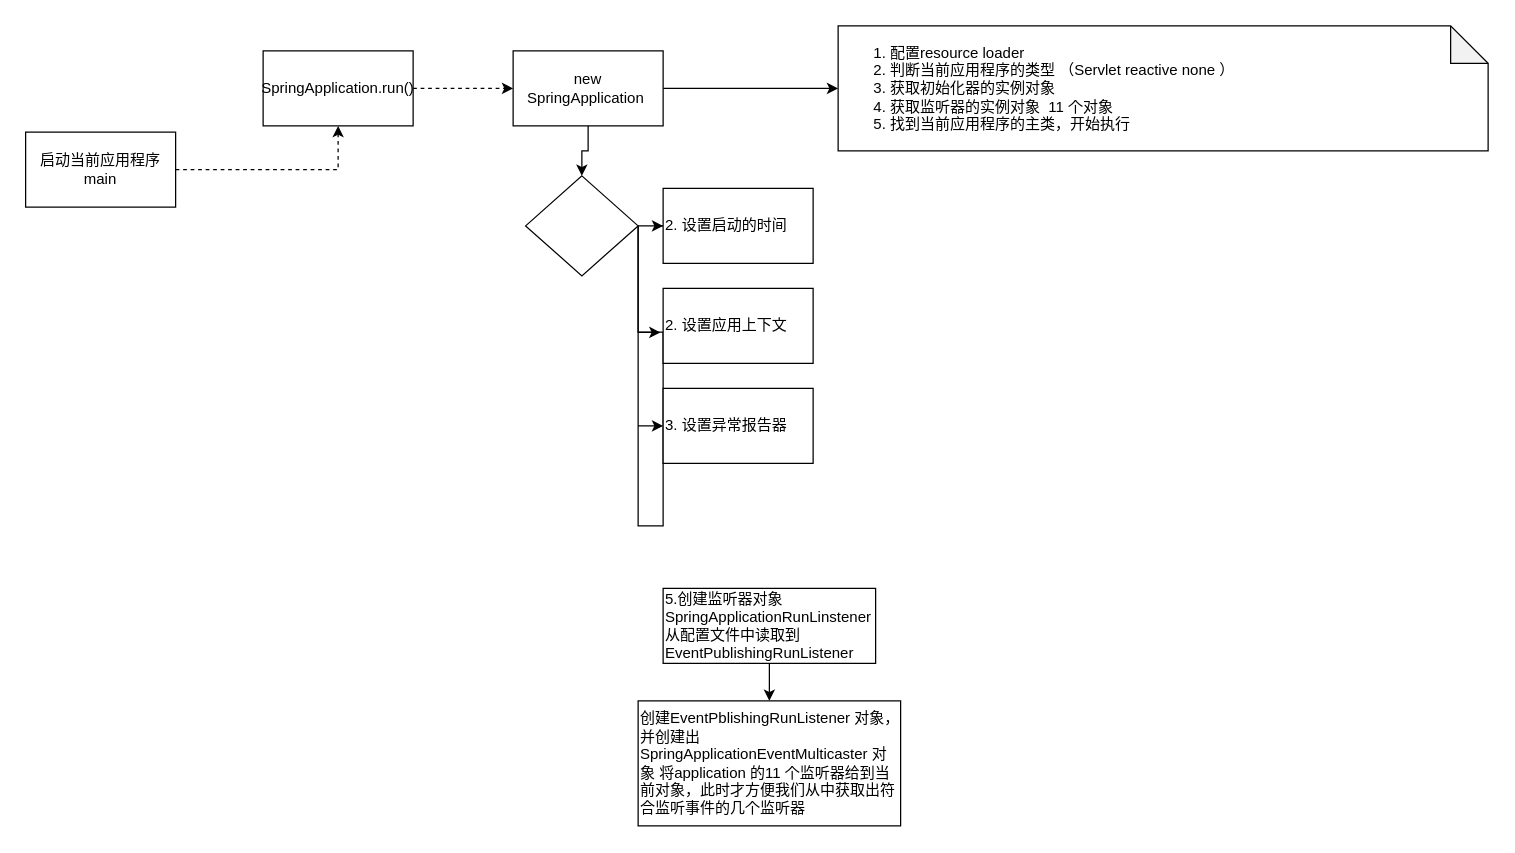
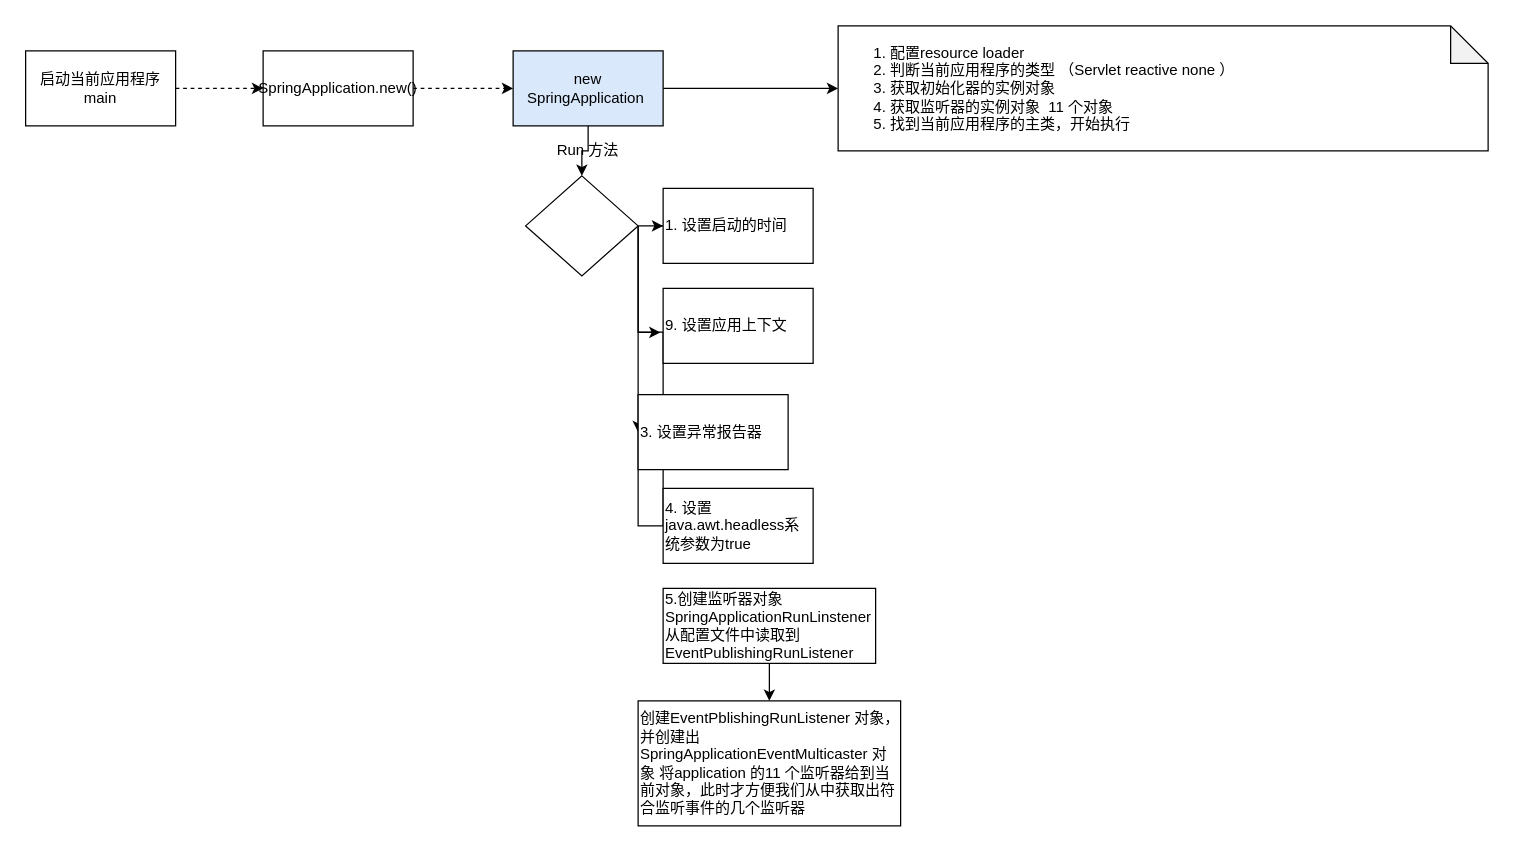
(338, 88) -> (338, 88)
(588, 88) -> (588, 88)
none -> (588, 151)
(101, 169) -> (101, 88)
(727, 226) -> (727, 226)
(727, 326) -> (727, 326)
(738, 426) -> (713, 432)
none -> (738, 526)
